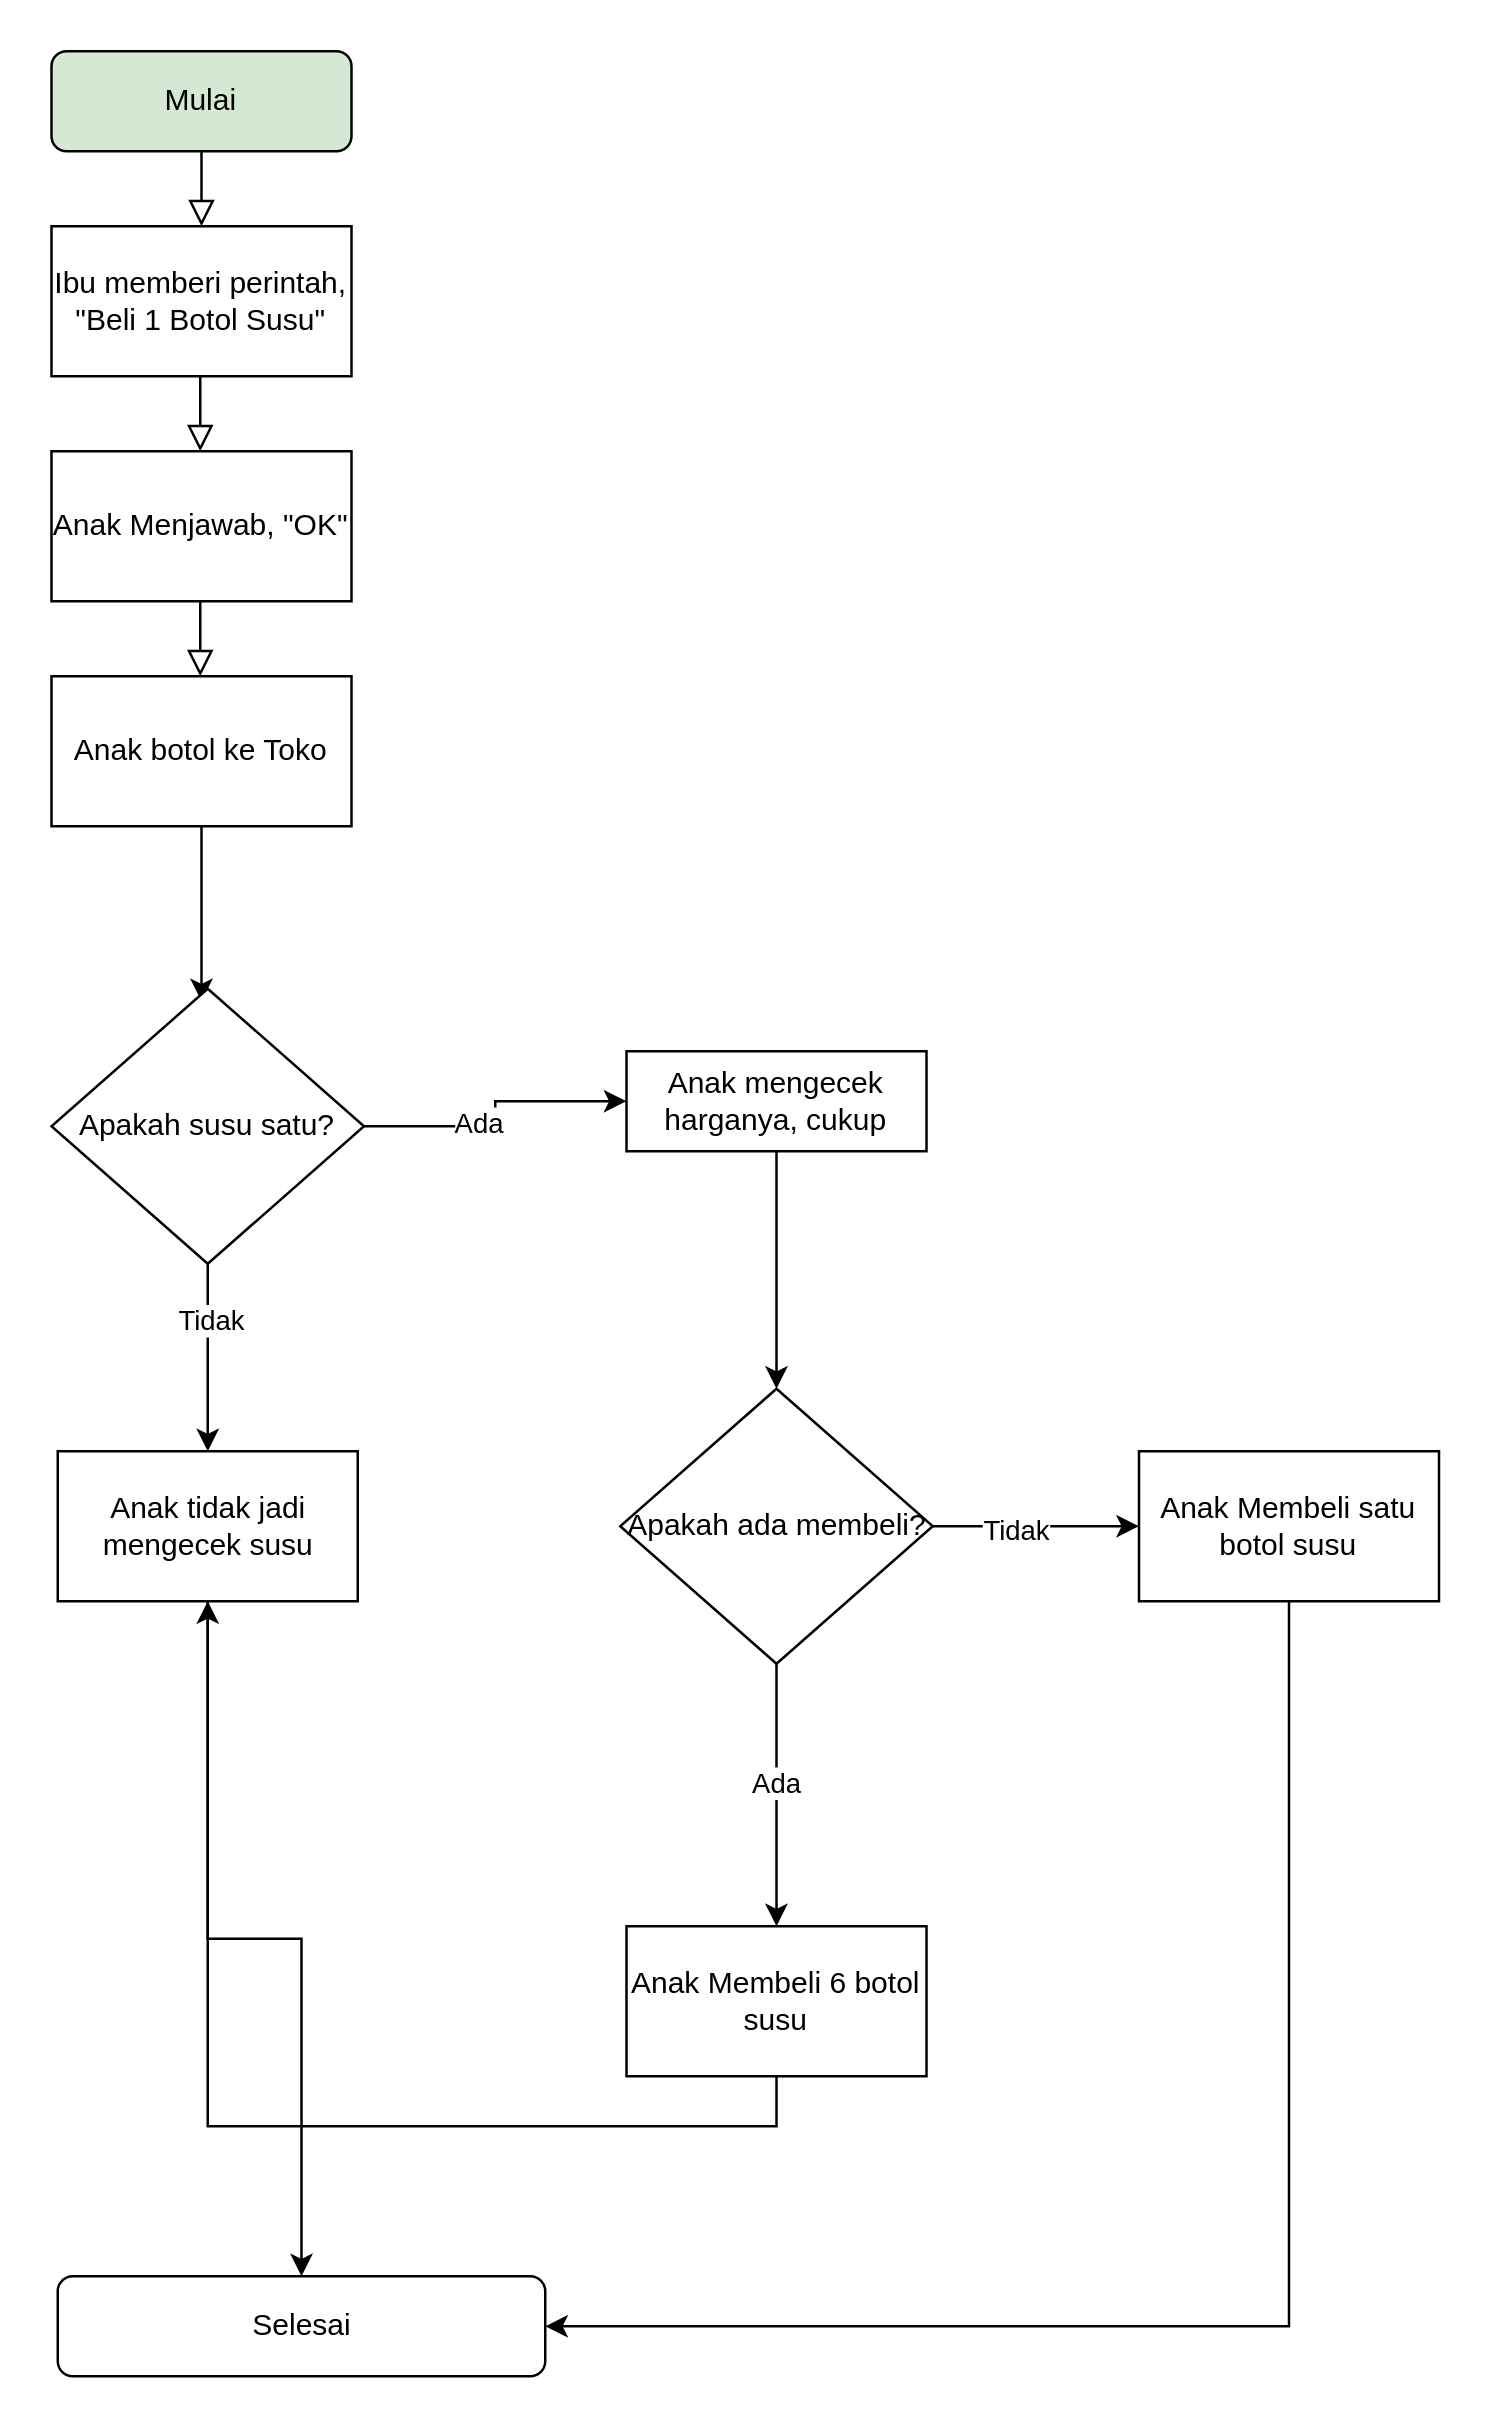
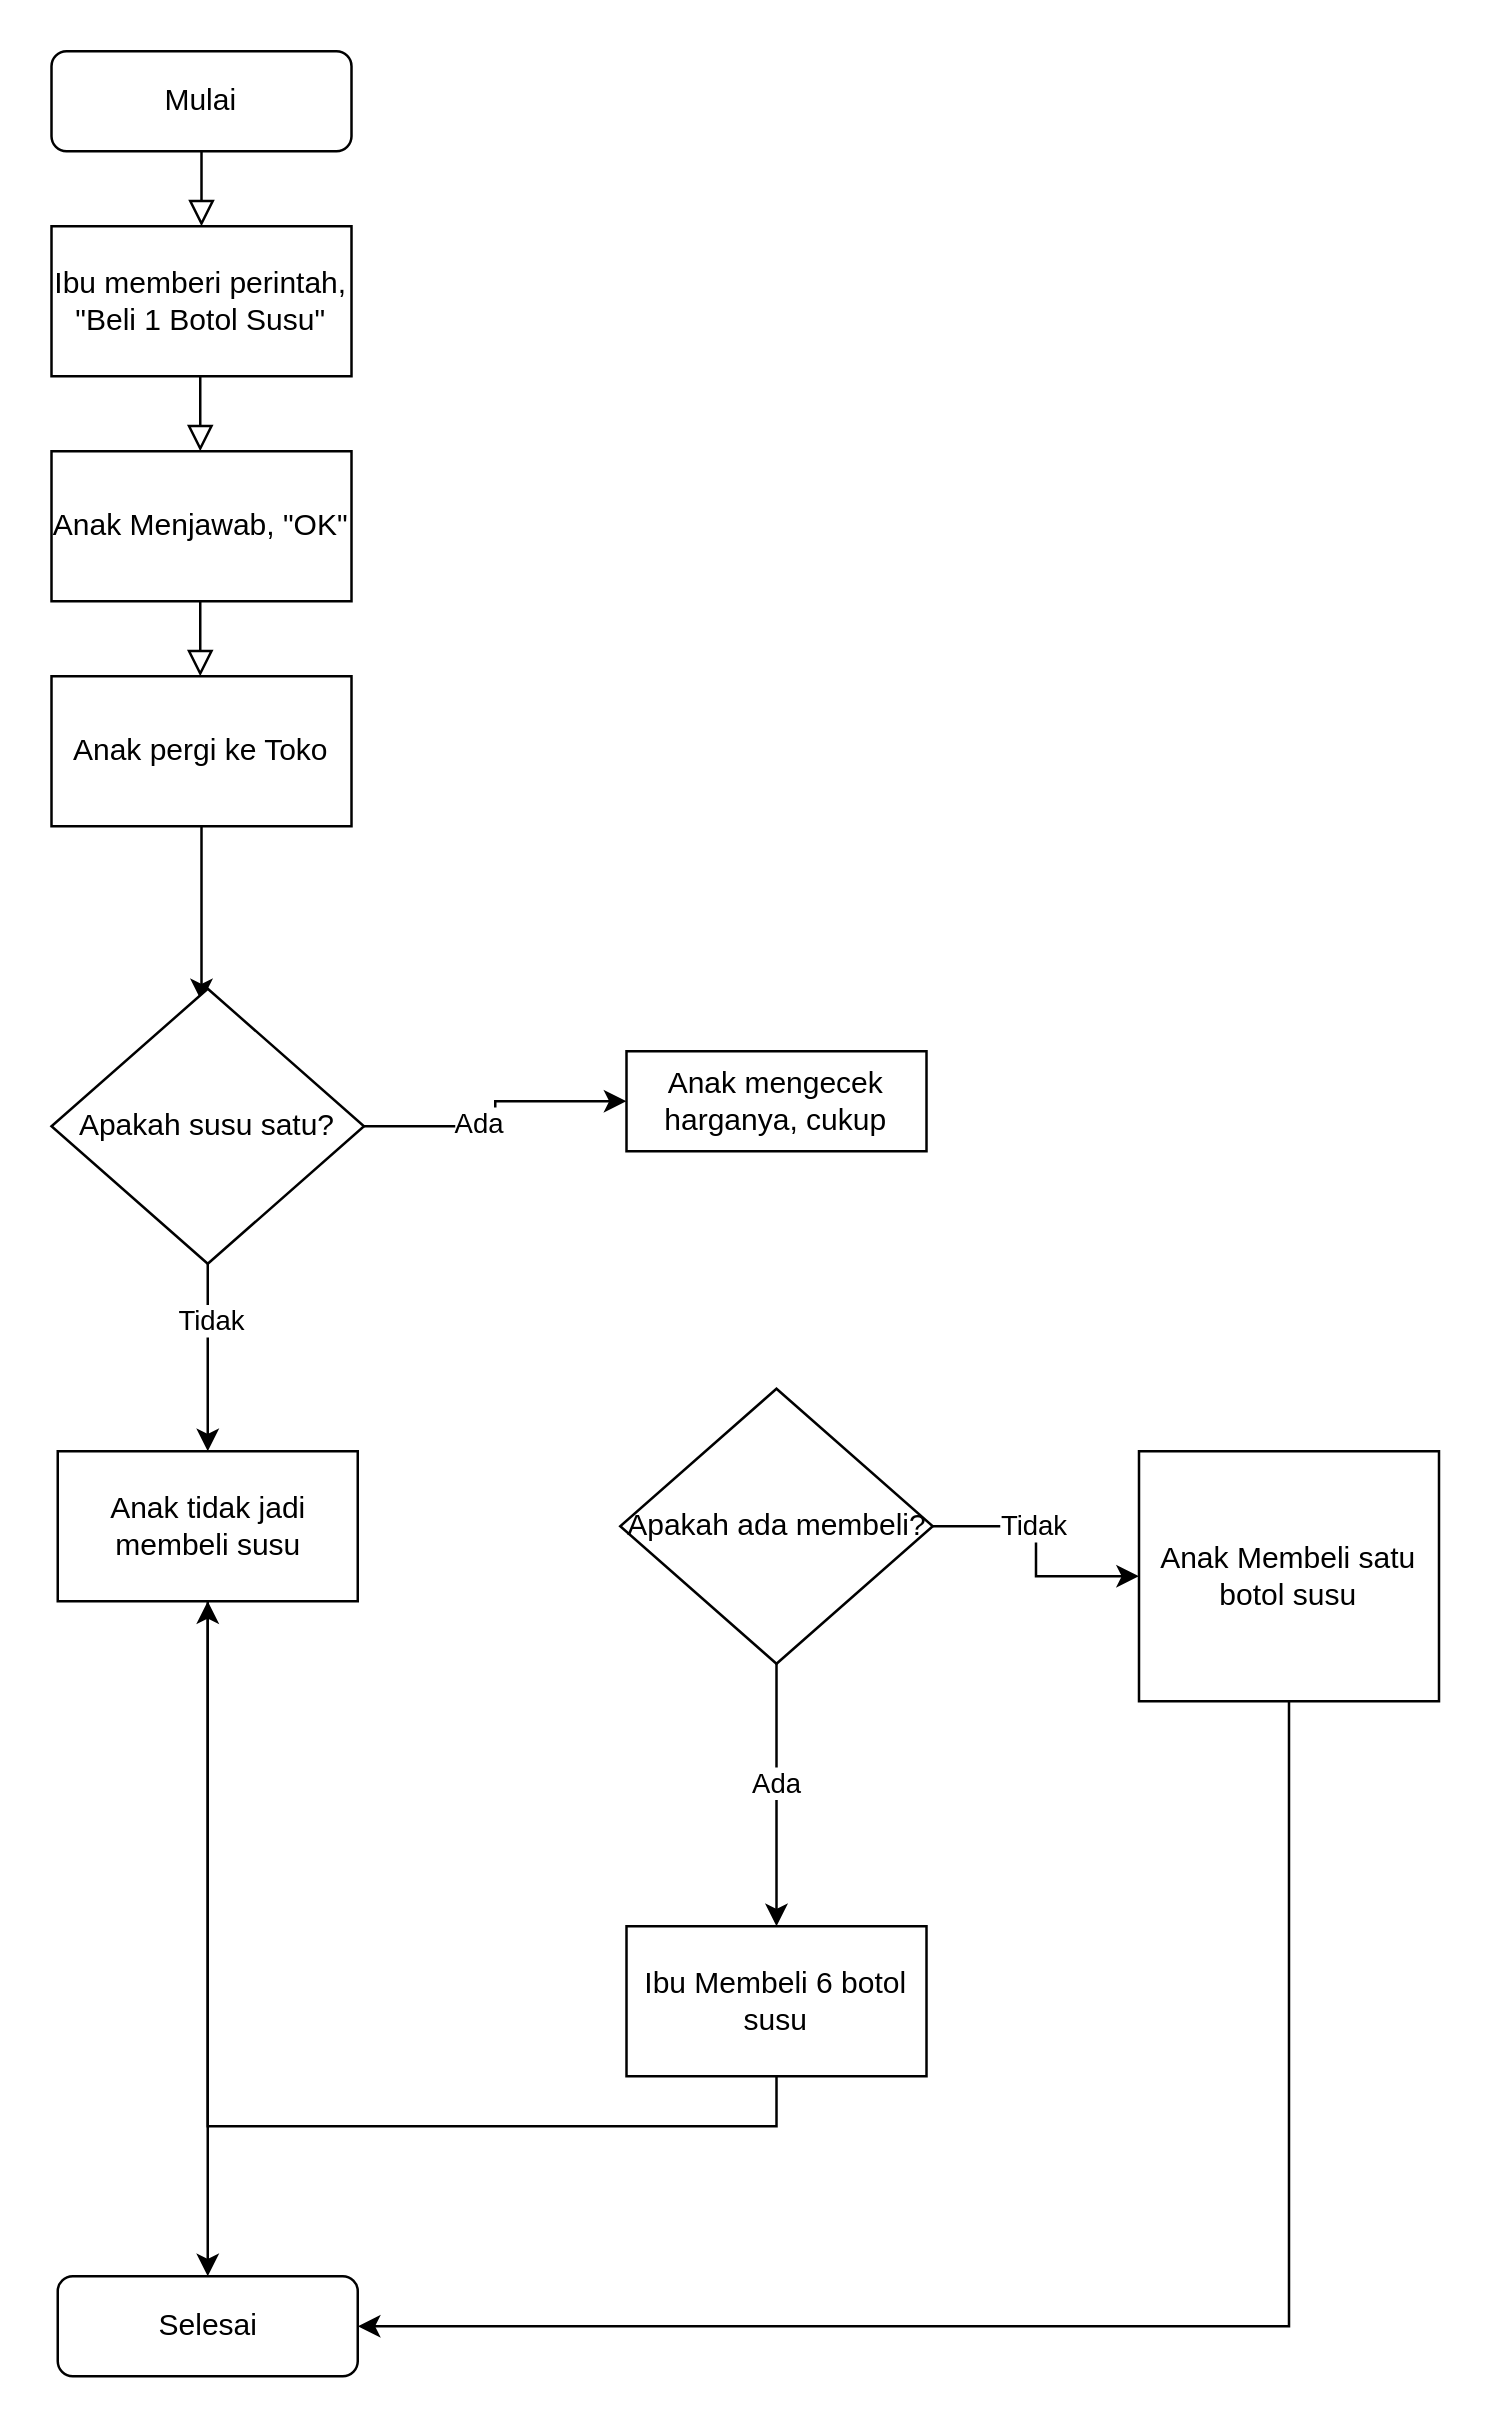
(201, 101) -> (201, 101)
(201, 751) -> (201, 751)
(776, 1262) -> none
(209, 1526) -> (209, 1526)
(1289, 1526) -> (1289, 1576)
(776, 2001) -> (776, 2001)
(301, 2326) -> (208, 2326)
